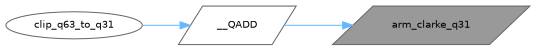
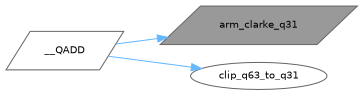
(161, 25) -> (150, 62)
